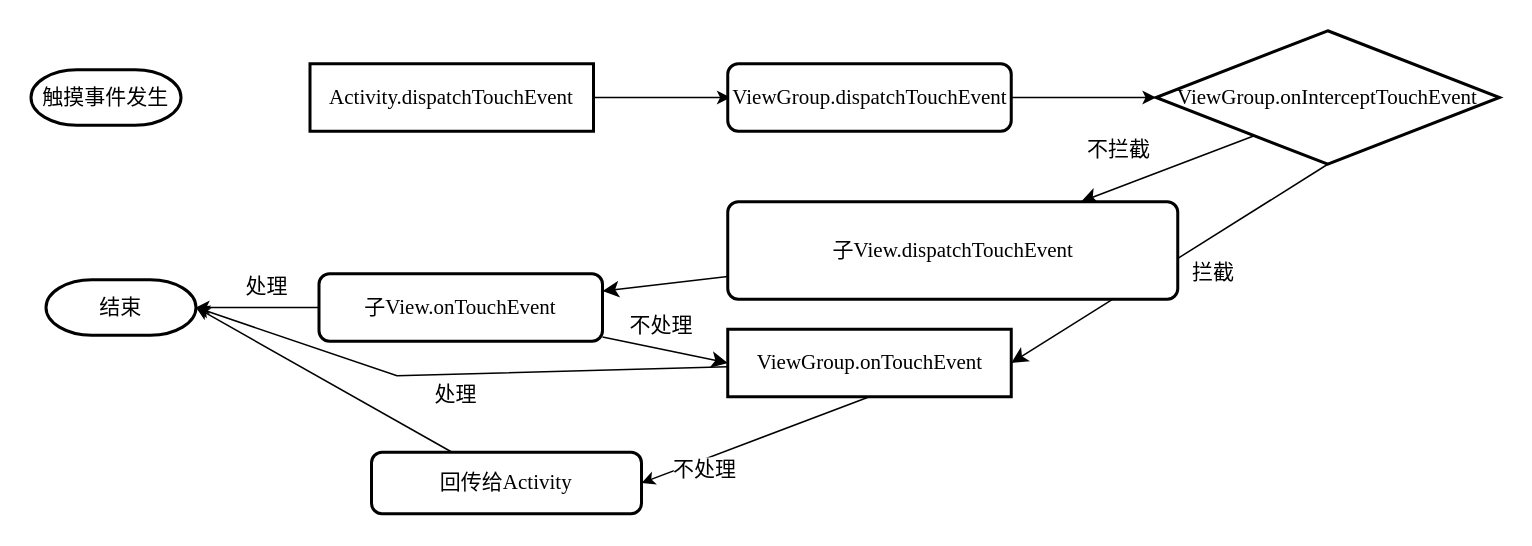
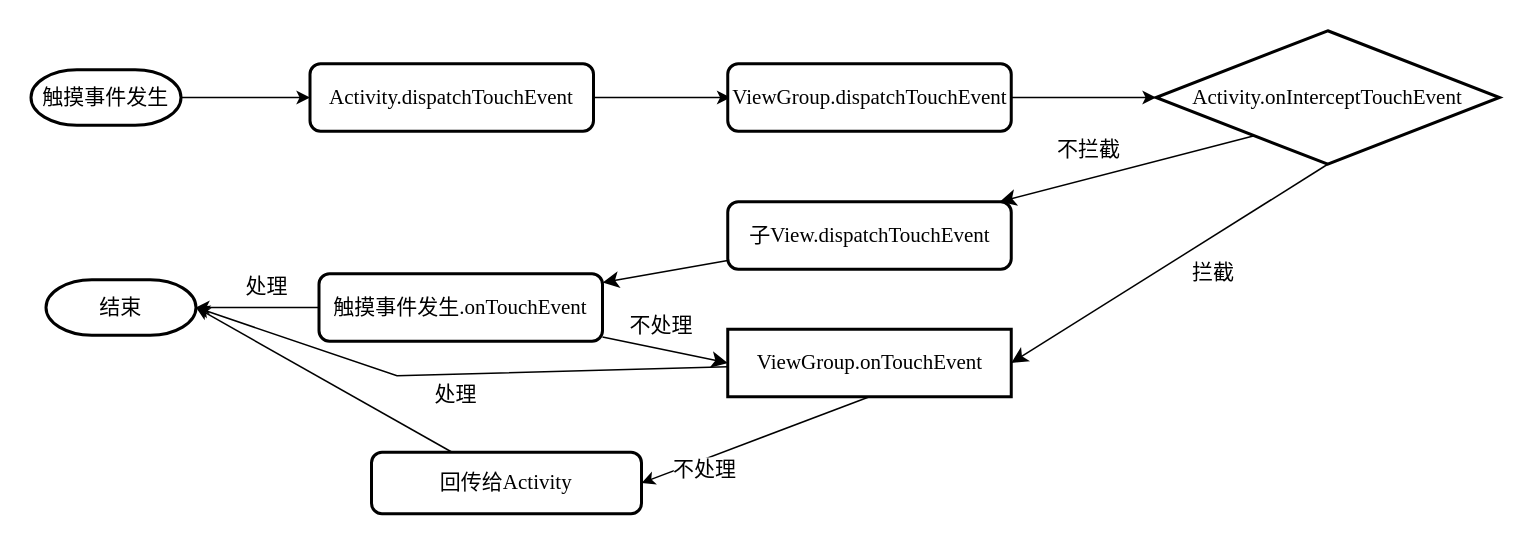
none -> (240, 98)
(452, 98) -> (452, 98)
(1328, 98) -> (1328, 98)
(953, 251) -> (869, 236)
(461, 308) -> (461, 308)
